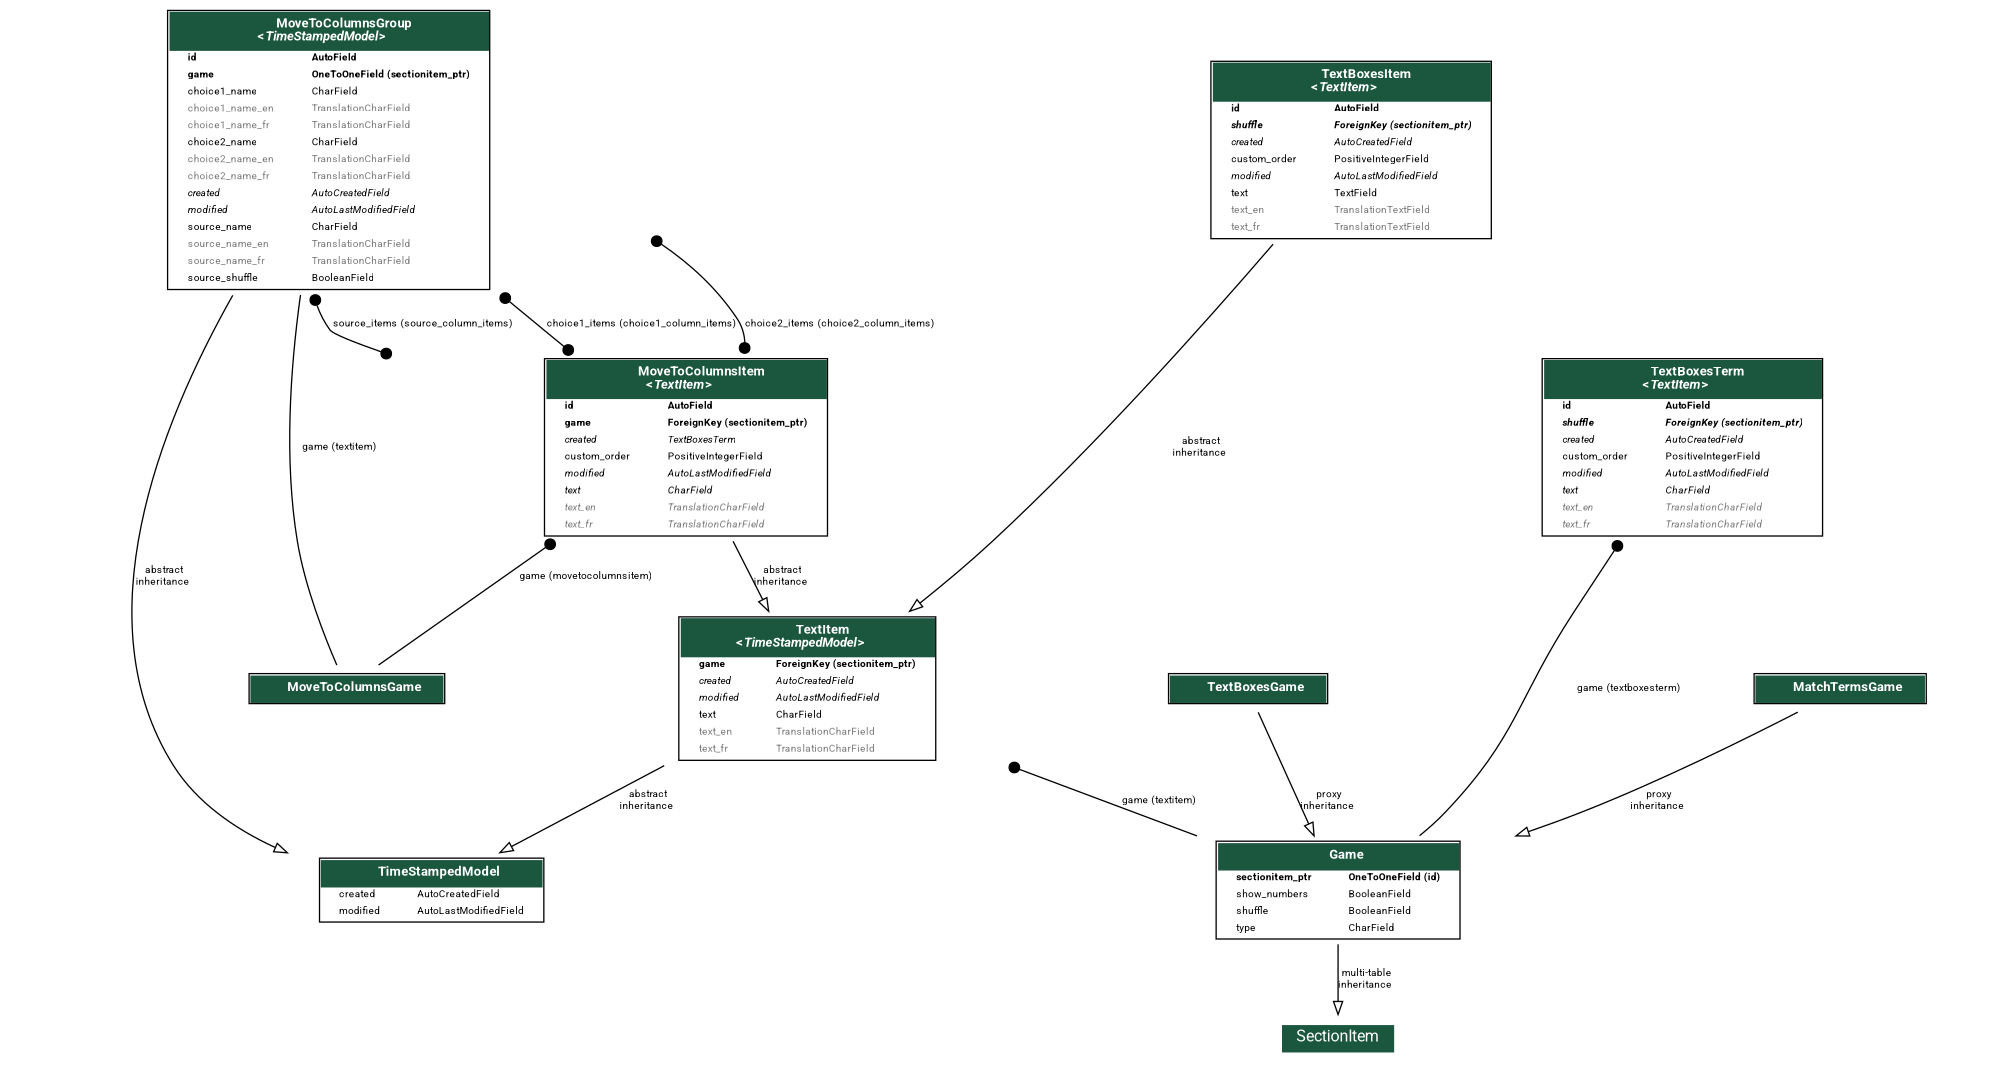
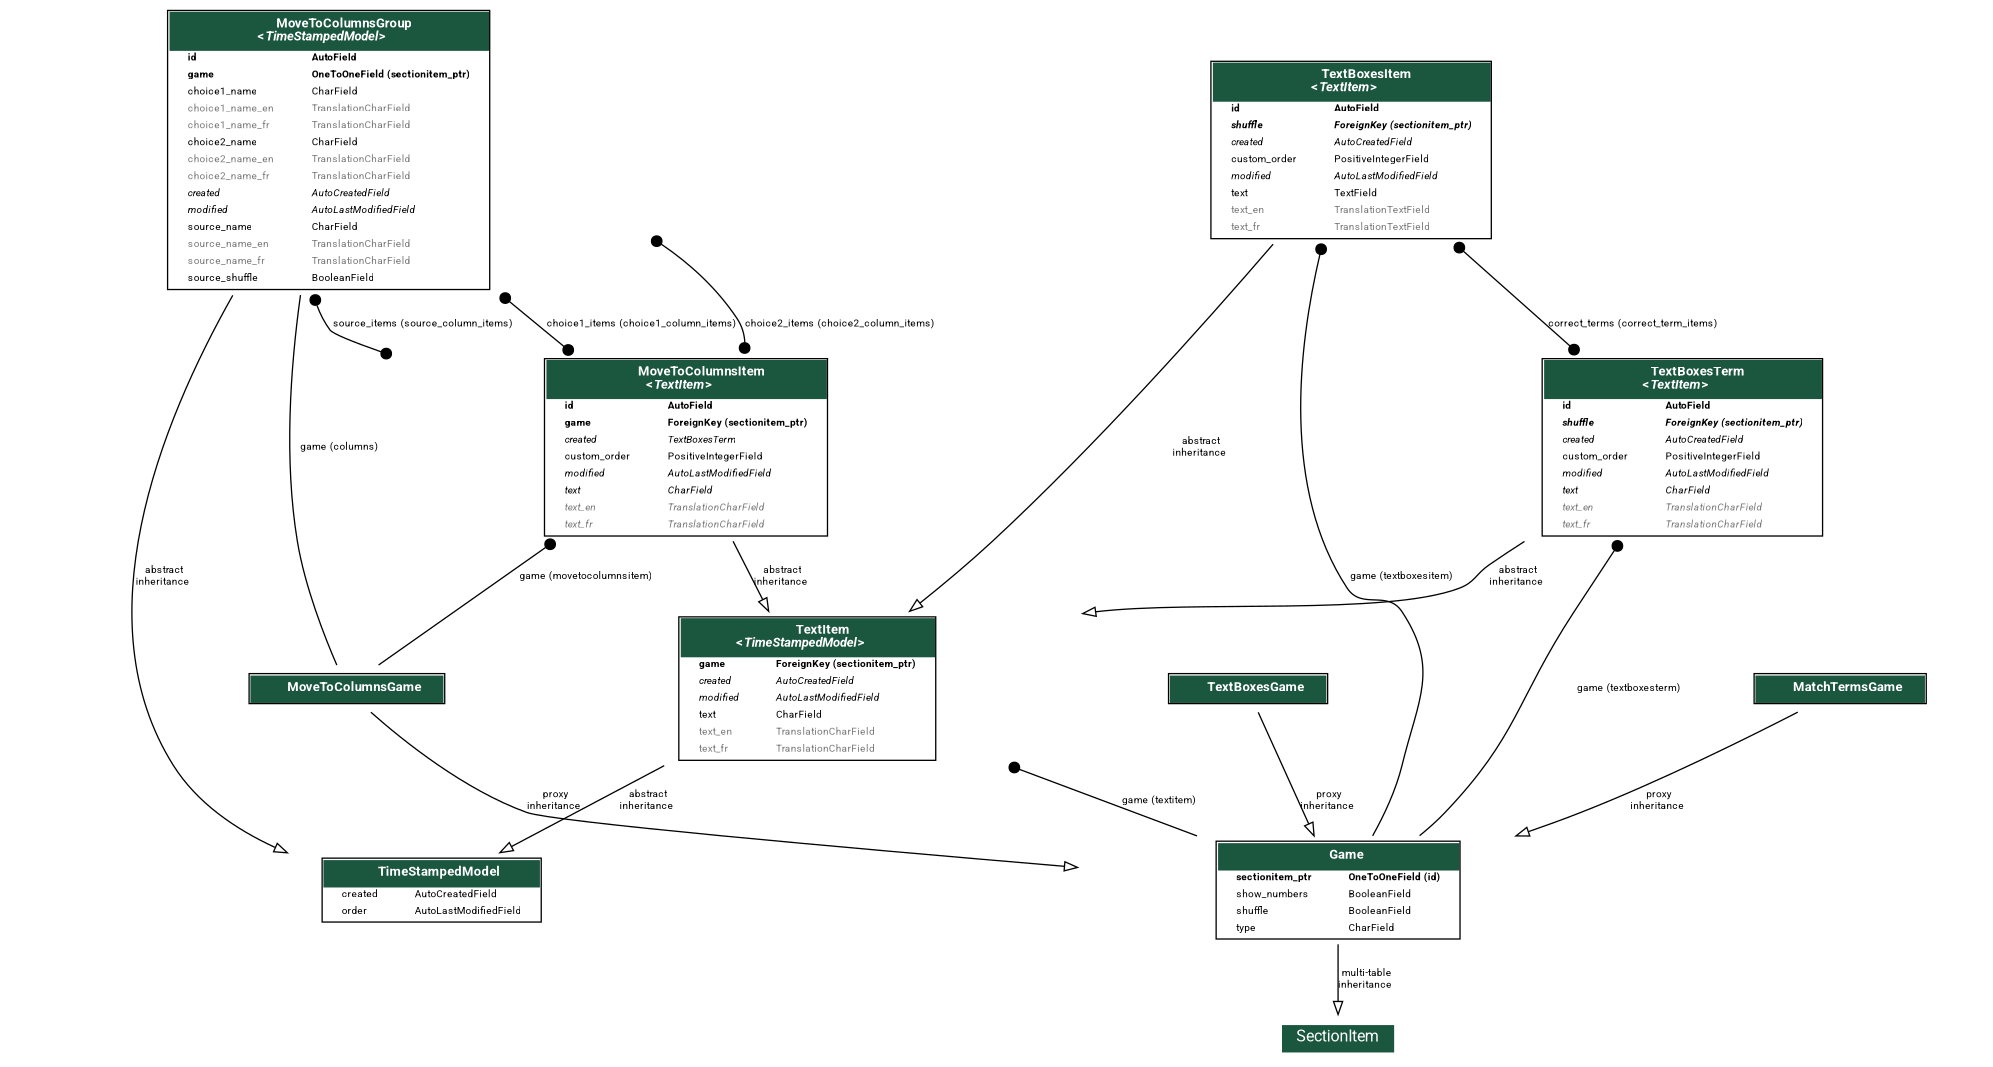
none -> (1517, 298)
(338, 447) -> (338, 447)
none -> (1337, 569)
none -> (1318, 605)
none -> (702, 834)
(360, 911) -> (355, 911)
